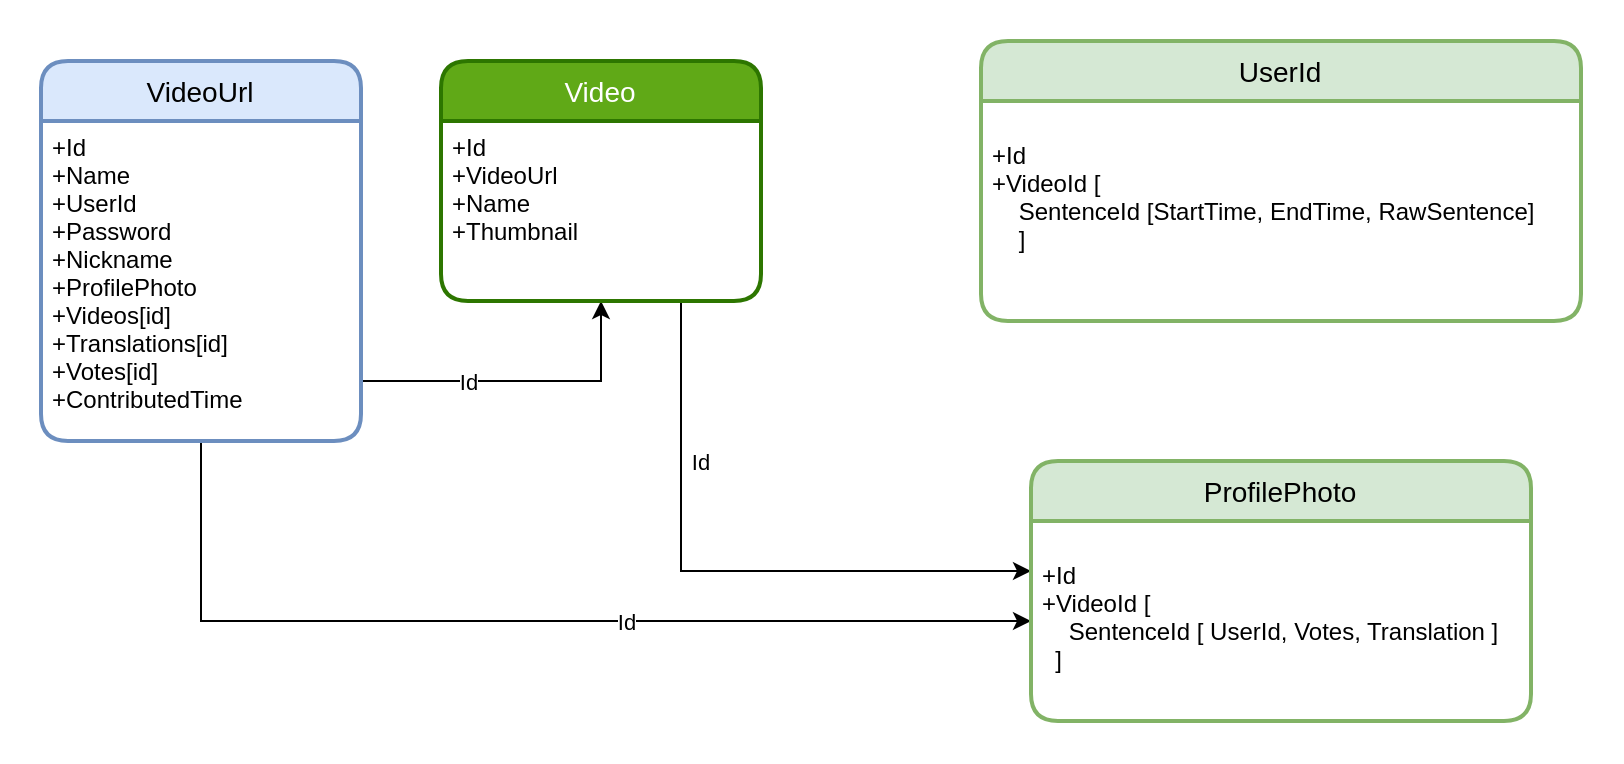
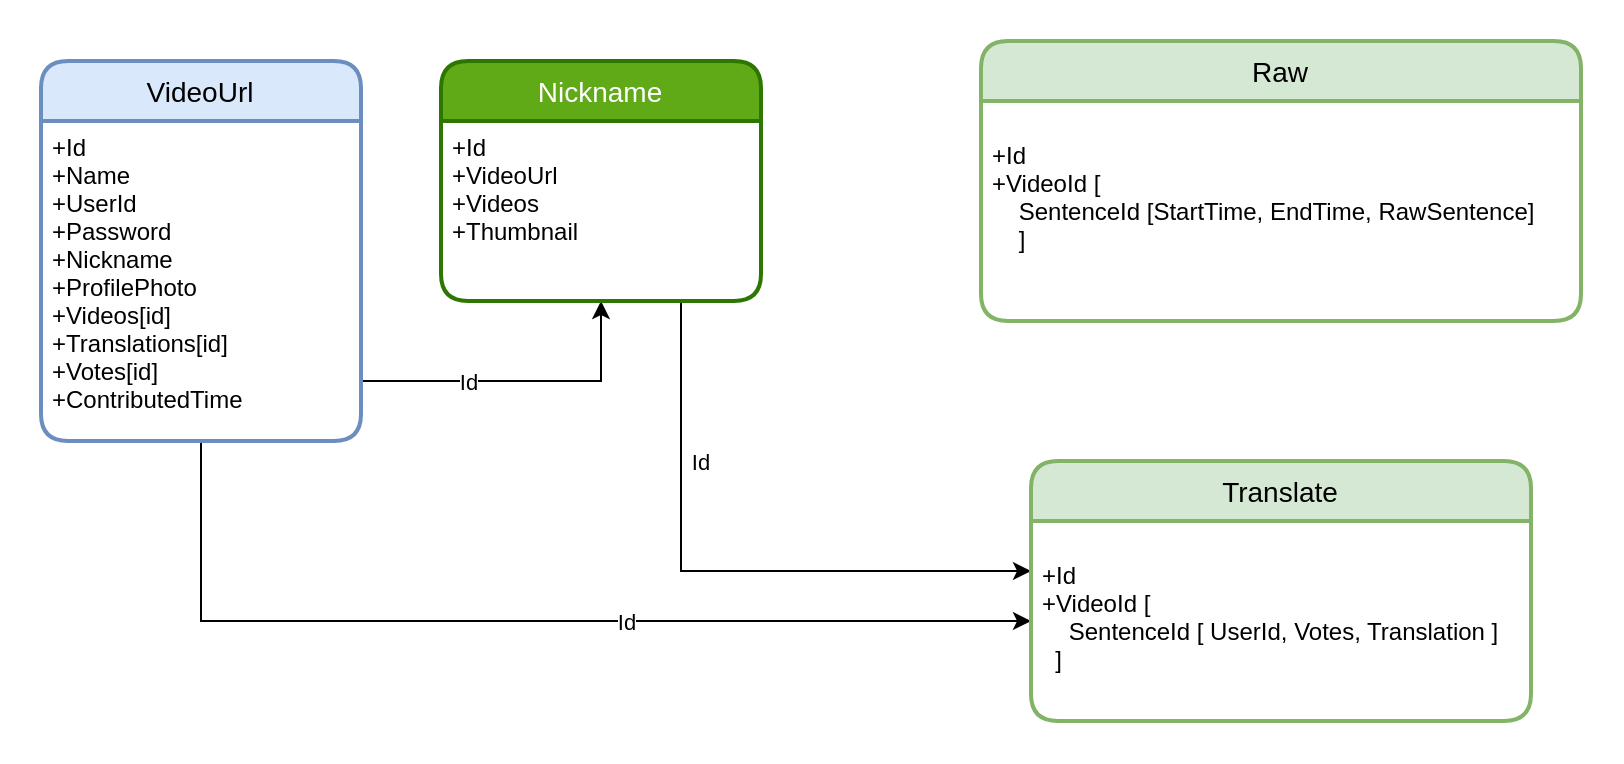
(1280, 73) -> (1280, 73)
(600, 93) -> (600, 93)
(472, 148) -> (472, 148)
(1280, 493) -> (1280, 493)
